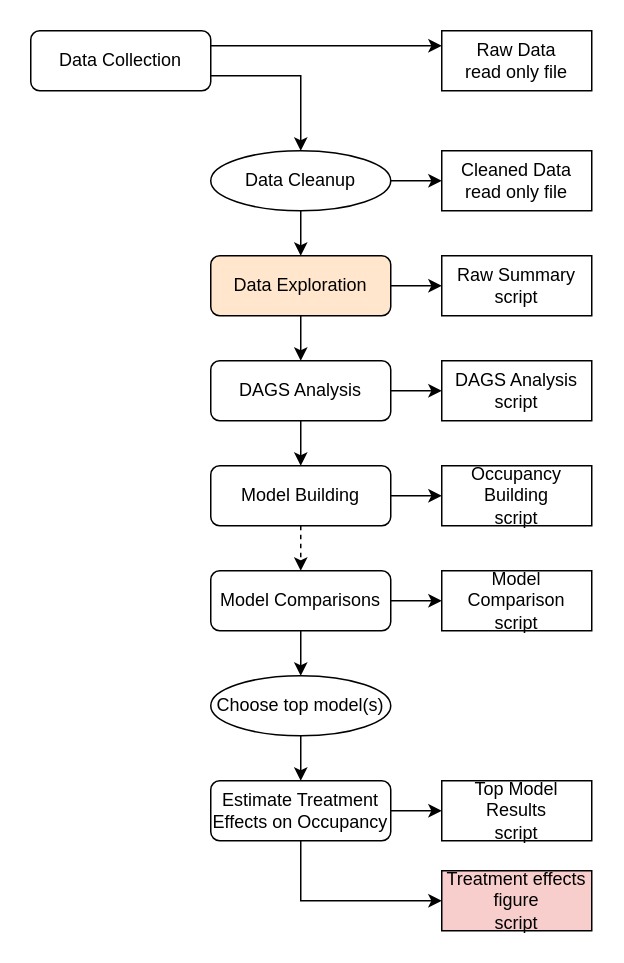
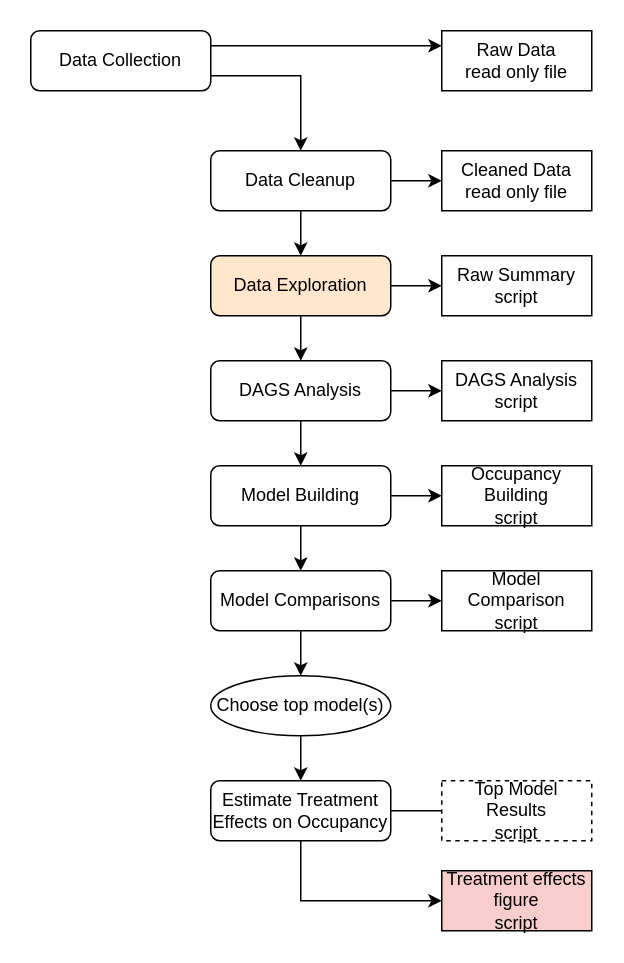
(301, 181) -> (301, 181)
(301, 544) -> (301, 544)
(430, 811) -> (434, 811)
(517, 811) -> (517, 811)
